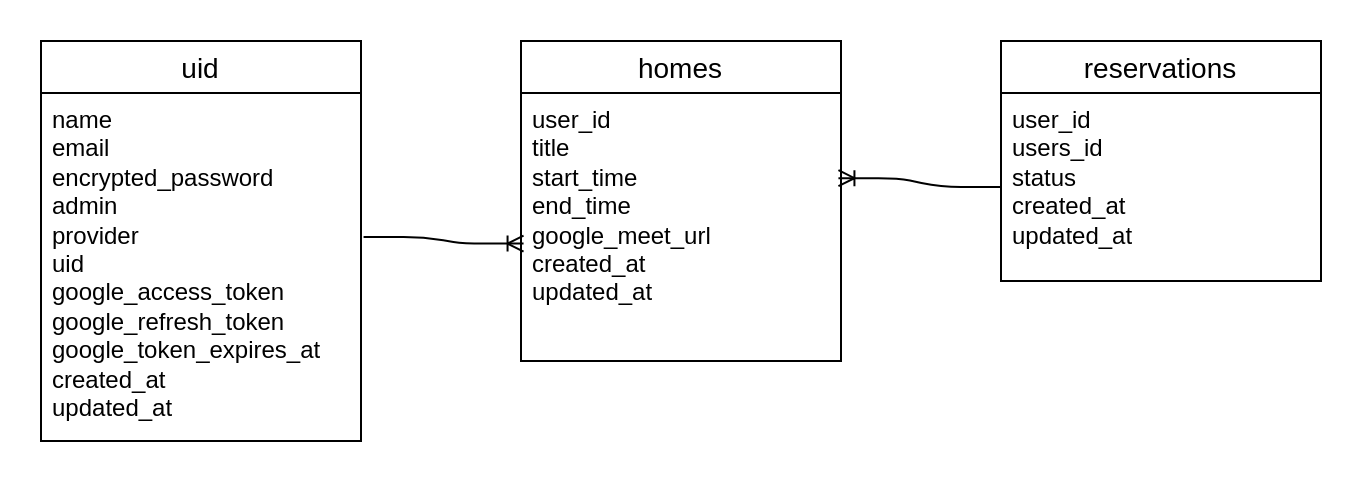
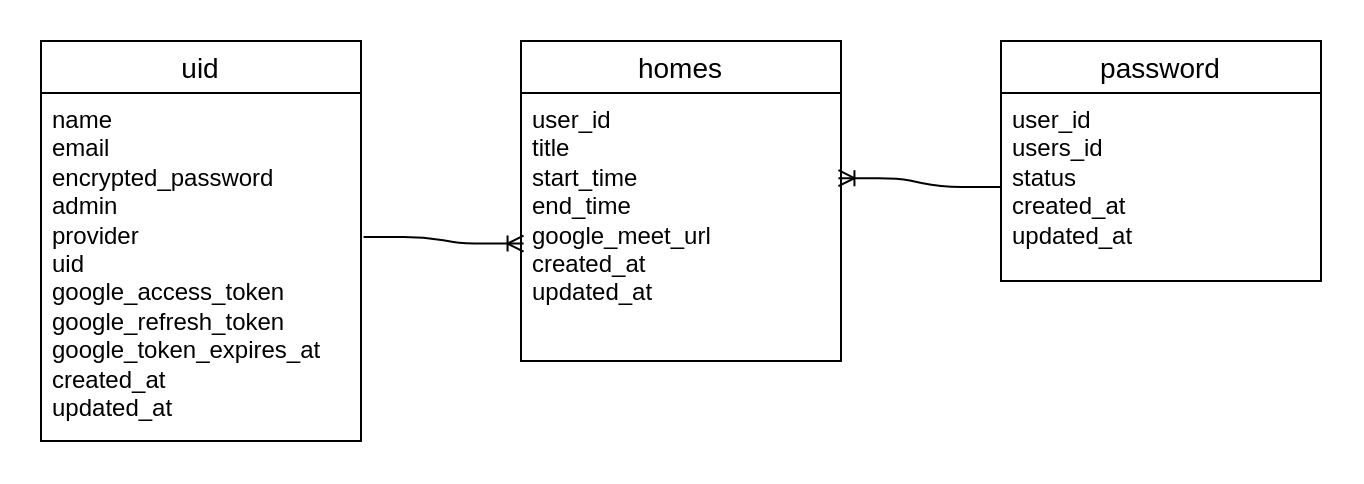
(1160, 69) -> (1160, 69)
